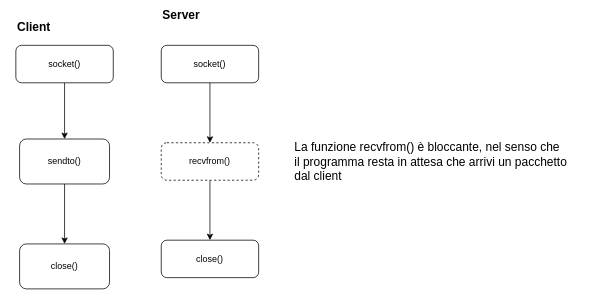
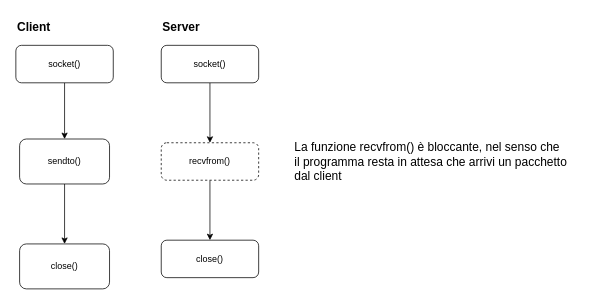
(187, 15) -> (187, 27)
